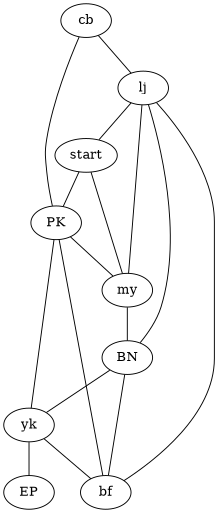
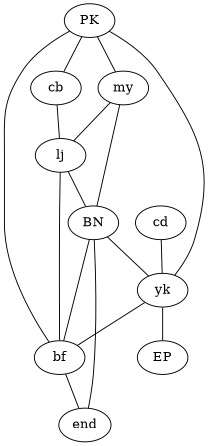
(86, 155) -> none
none -> (161, 223)
none -> (85, 425)
